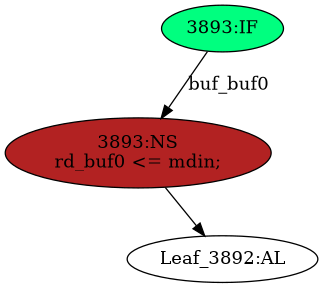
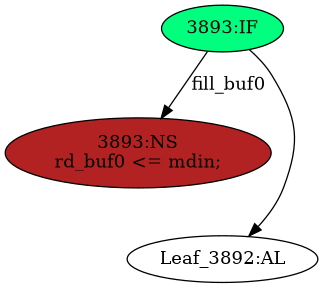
(229, 85) -> (229, 85)
(181, 207) -> (294, 136)
